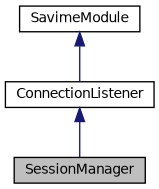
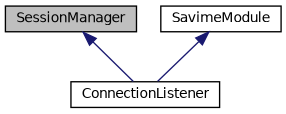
(80, 139) -> (113, 62)
